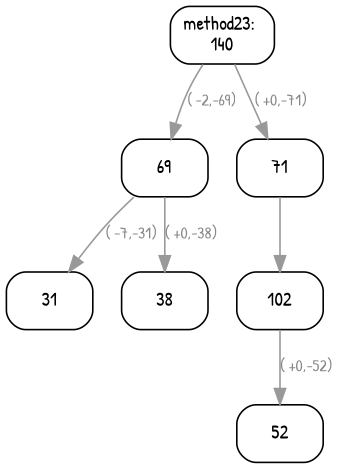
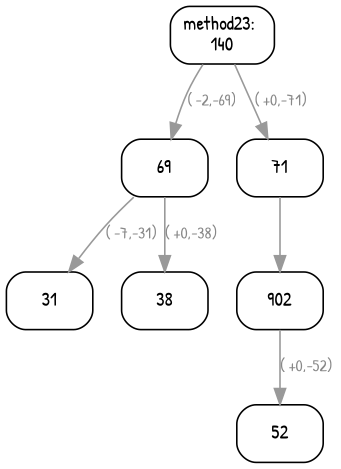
(280, 301) -> (280, 301)
